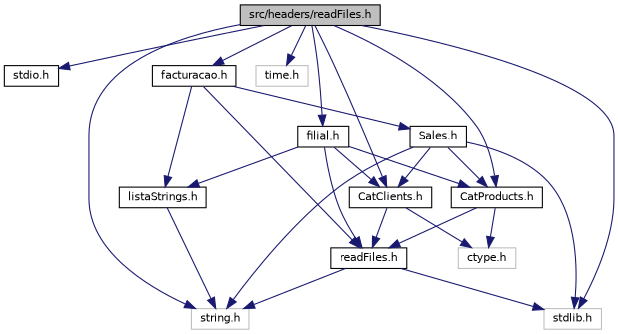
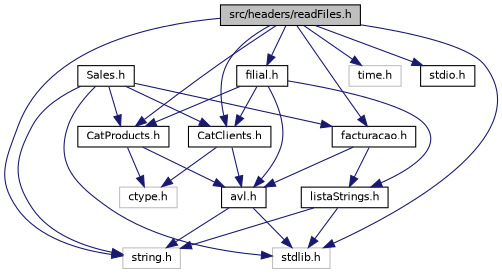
(312, 105) -> (233, 105)
none -> (326, 223)
(369, 258) -> (244, 197)
